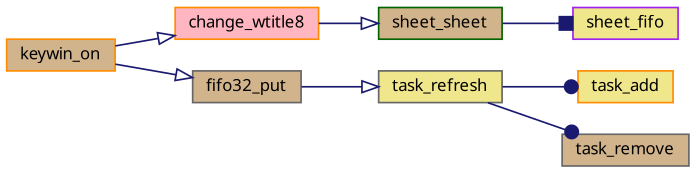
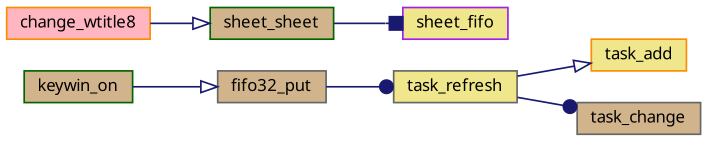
(137, 42) -> none
(61, 55) -> (78, 87)
(332, 87) -> (353, 87)
(533, 87) -> (546, 71)
(626, 150) -> (639, 118)
